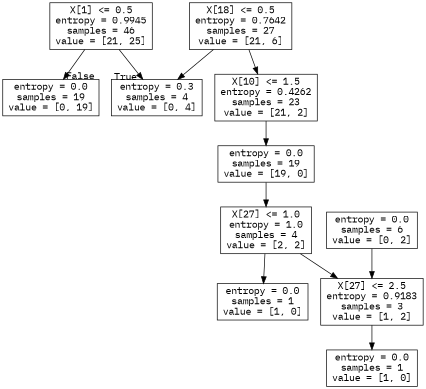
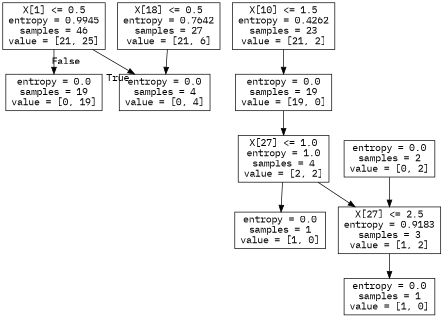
(252, 59) -> none
(157, 98) -> (165, 92)
(372, 230) -> (389, 159)
